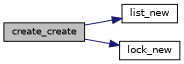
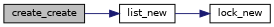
(97, 41) -> (187, 14)
